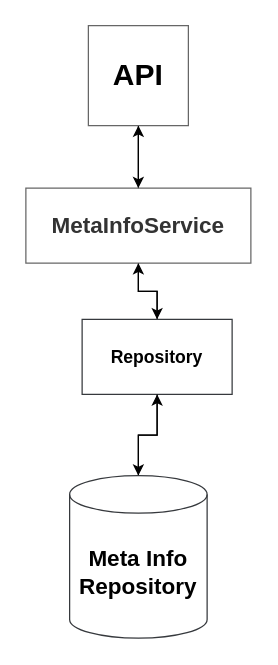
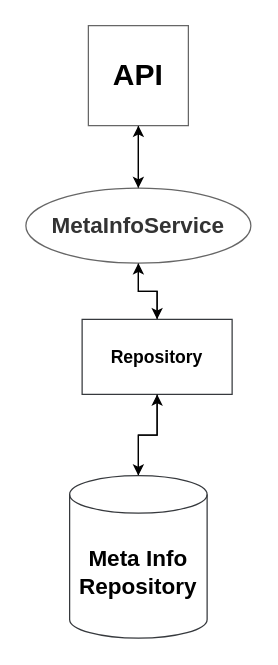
(138, 226) -> (138, 226)
